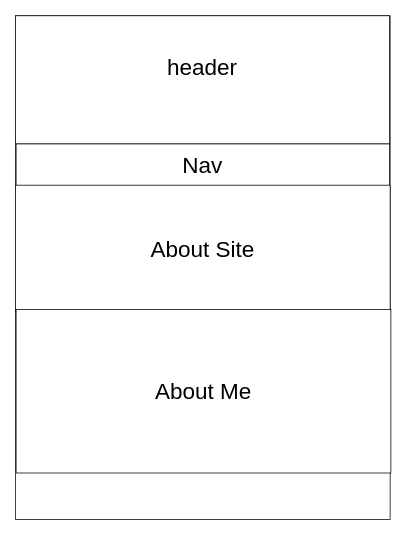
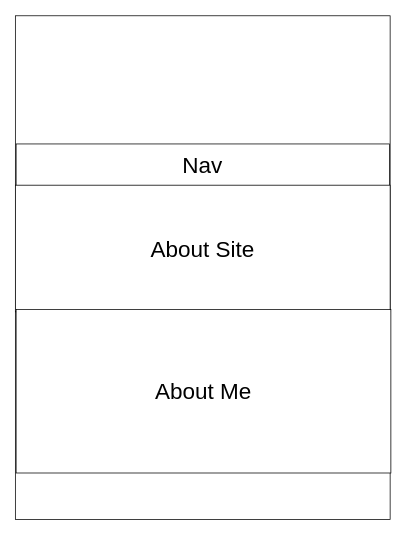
(203, 80) -> none
